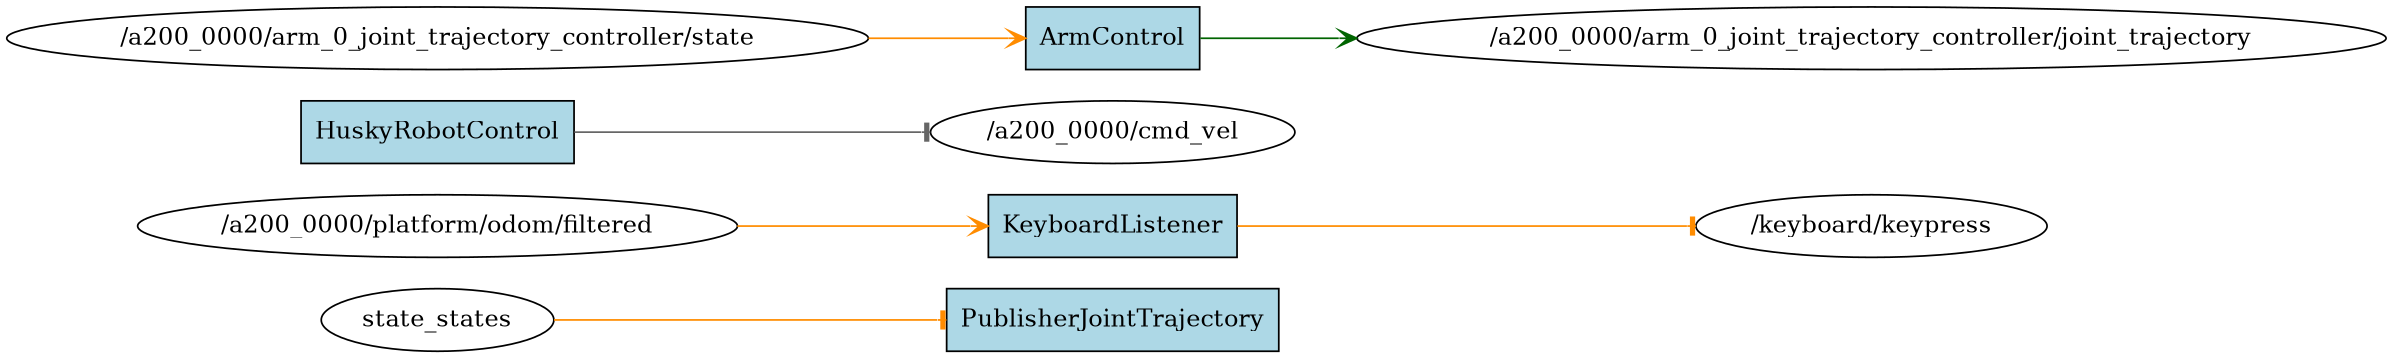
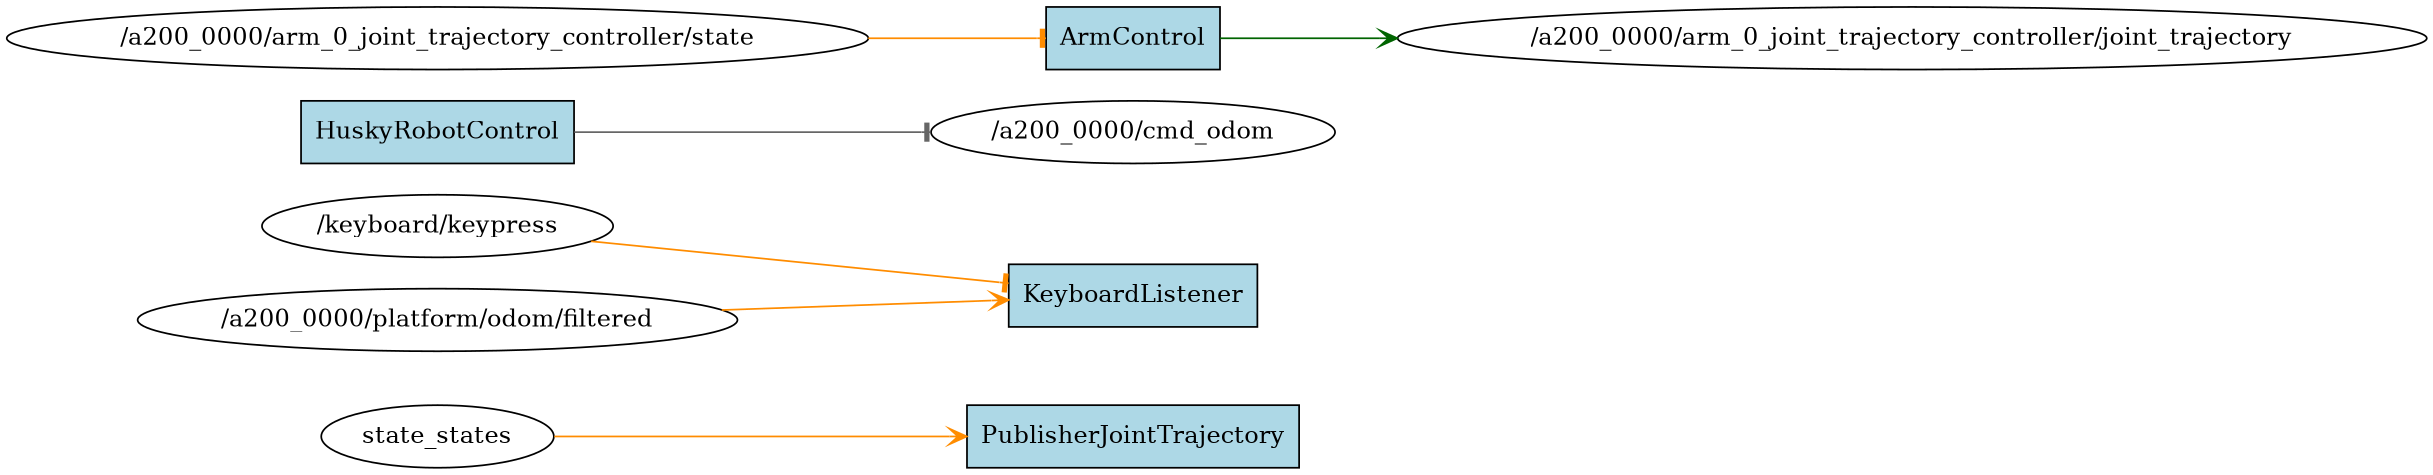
(938, 38) -> (953, 38)
(1113, 132) -> (1133, 132)
(1462, 226) -> (795, 262)
(746, 320) -> (752, 436)
